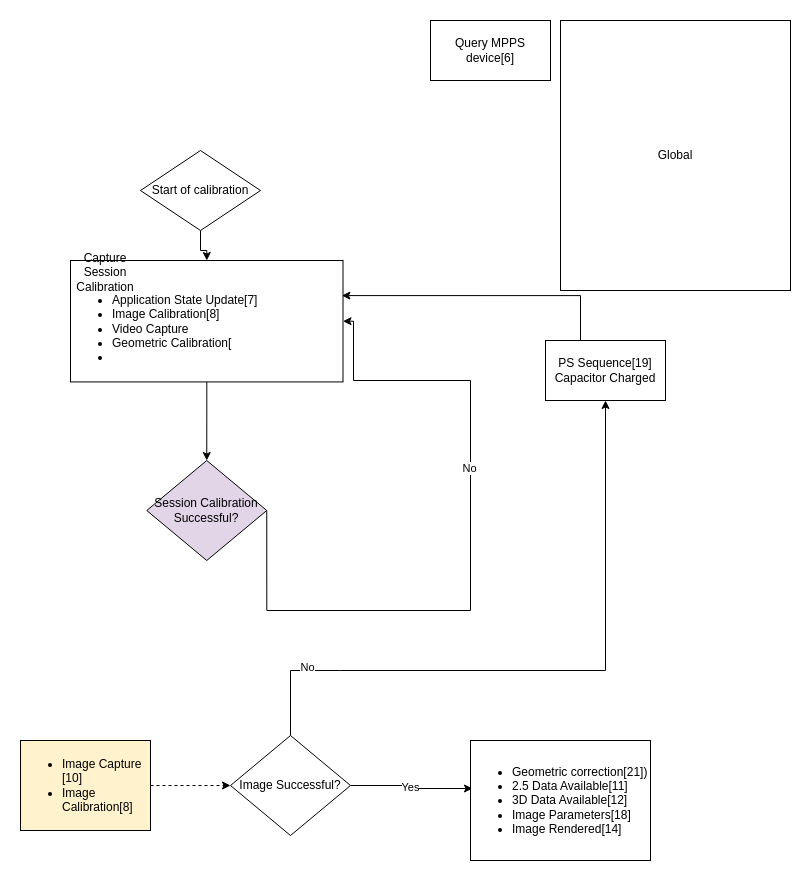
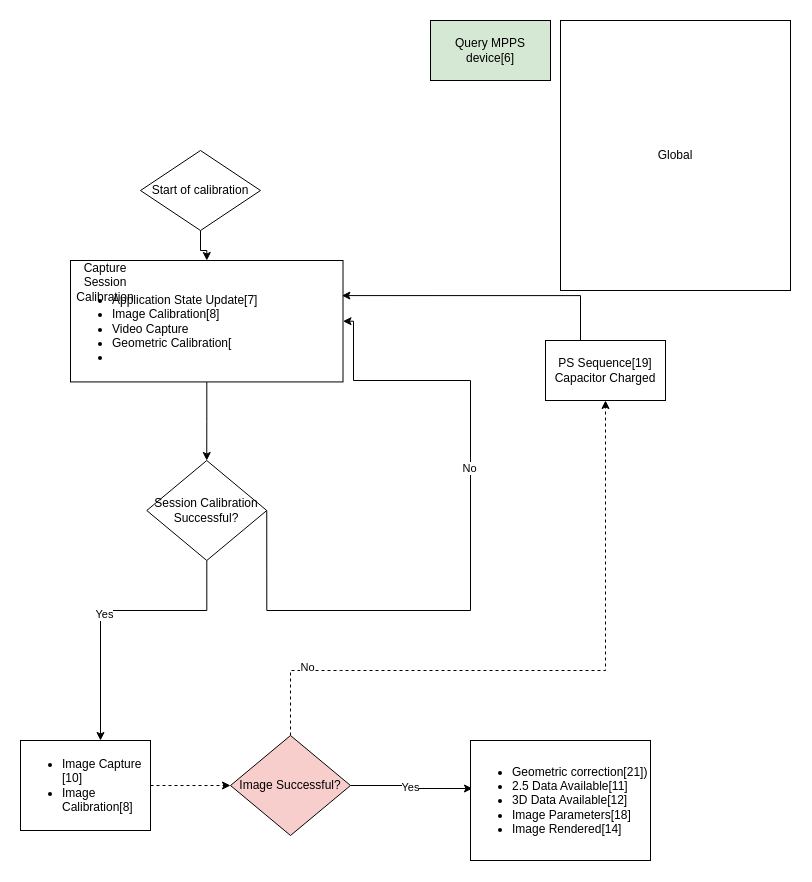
(491, 51) -> (491, 51)
(106, 273) -> (106, 283)
(207, 511) -> (207, 511)
none -> (118, 611)
(591, 671) -> (591, 671)
(86, 786) -> (86, 786)
(291, 786) -> (291, 786)
